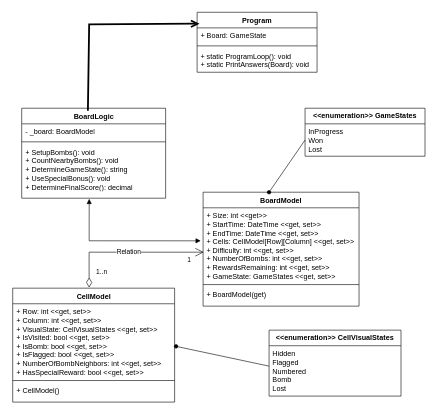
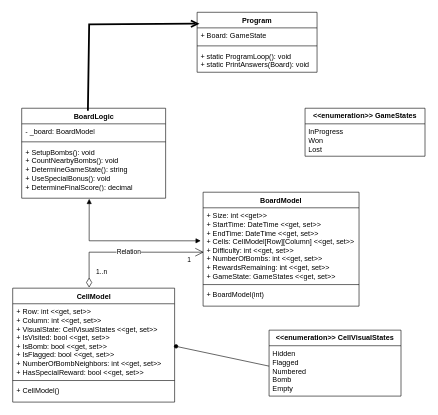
(287, 166) -> none
(239, 296) -> (238, 296)
(289, 372) -> (289, 372)
